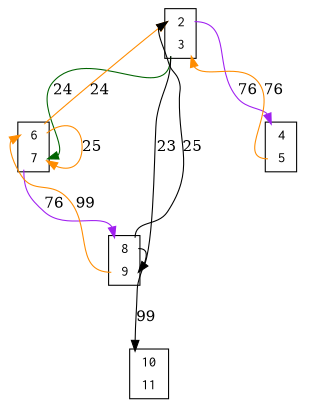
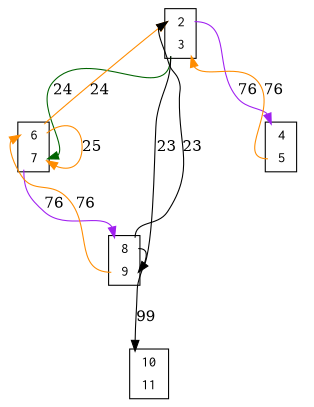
(193, 147) -> (193, 147)
(86, 204) -> (86, 204)
